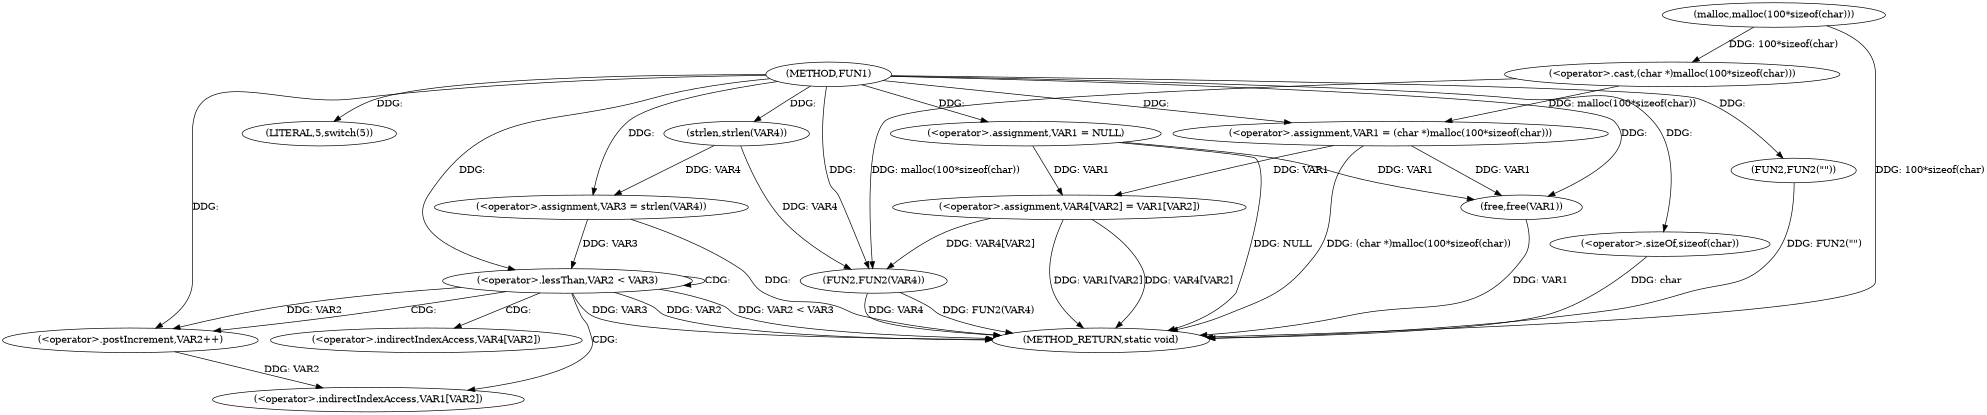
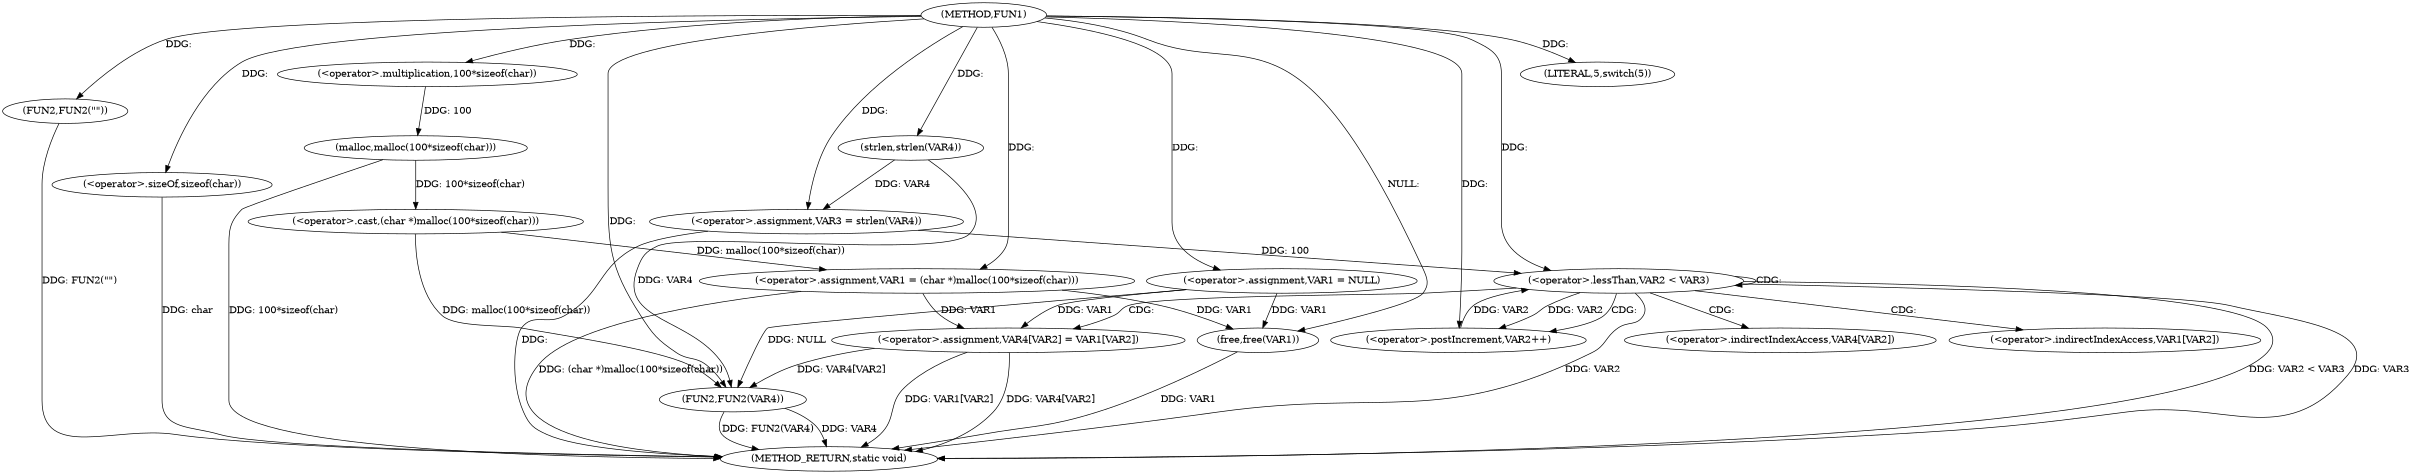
none -> (427, 74)
(1636, 134) -> (1405, 185)
(1260, 194) -> (947, 310)
(610, 244) -> (1285, 251)
none -> (1295, 296)
(246, 369) -> (1484, 300)
